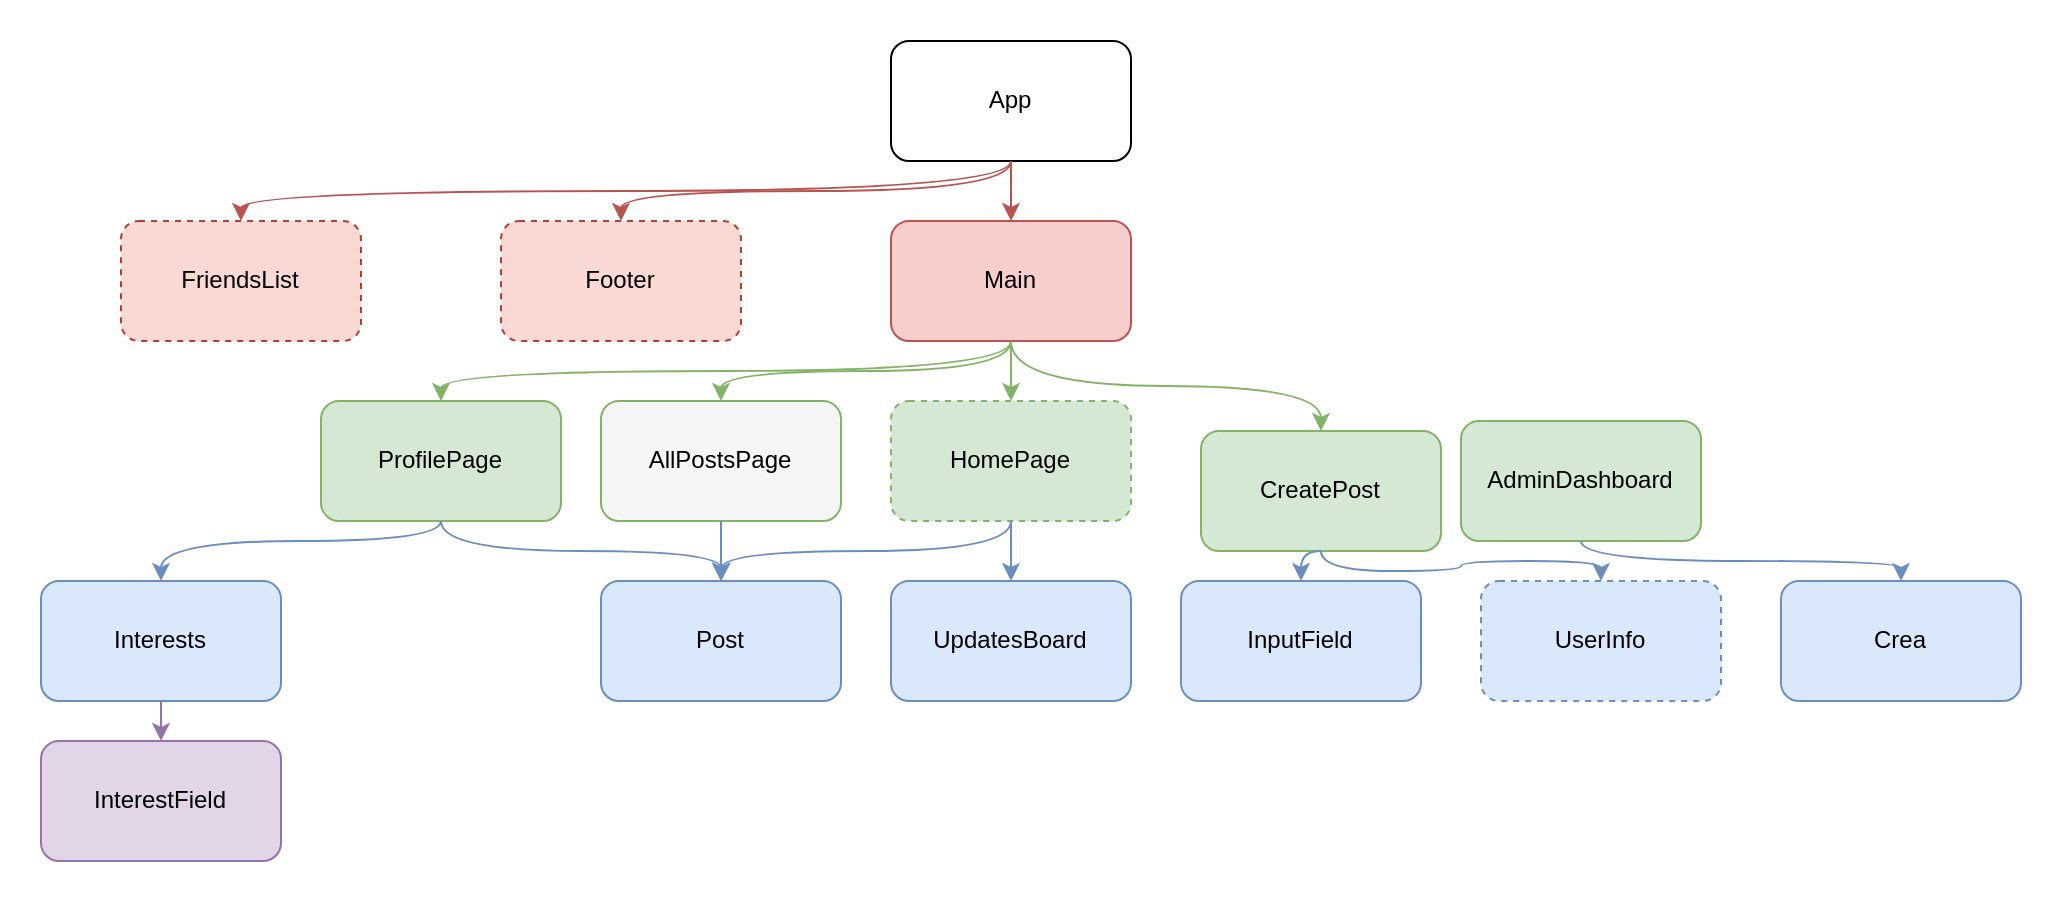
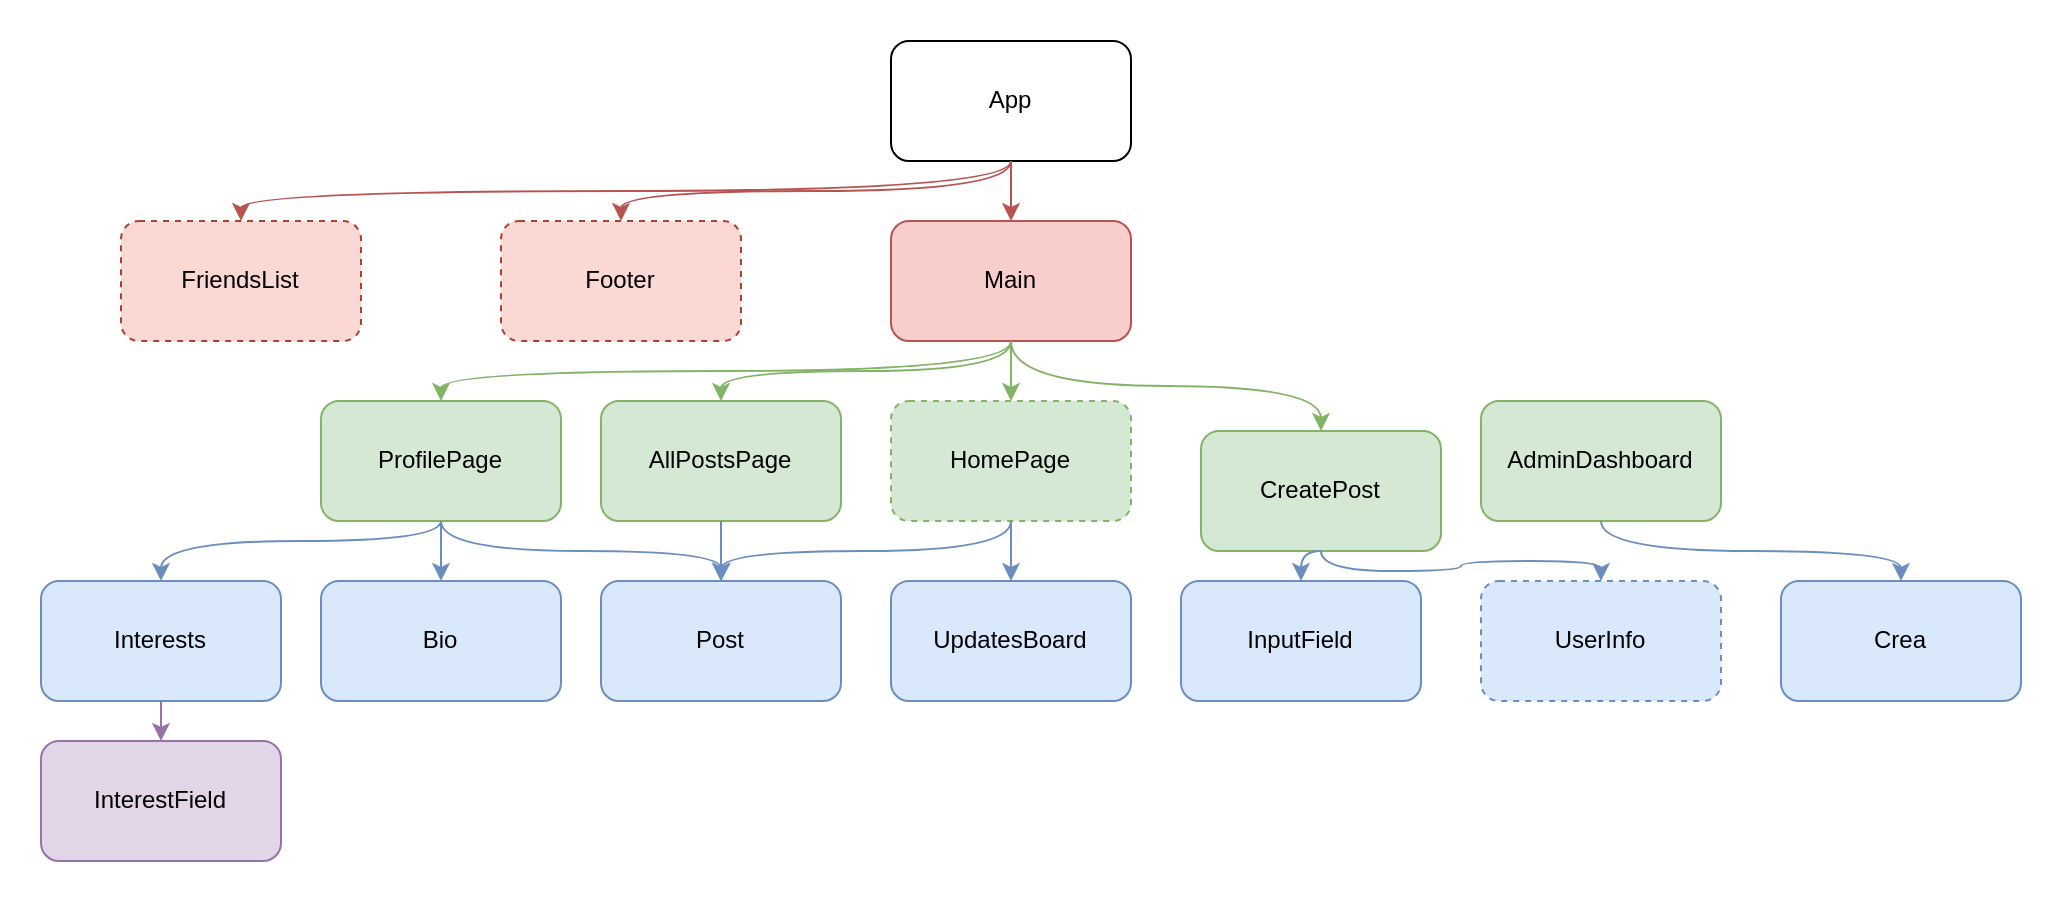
(721, 461) -> (721, 461)
(1581, 481) -> (1601, 461)
none -> (441, 548)
none -> (441, 641)
